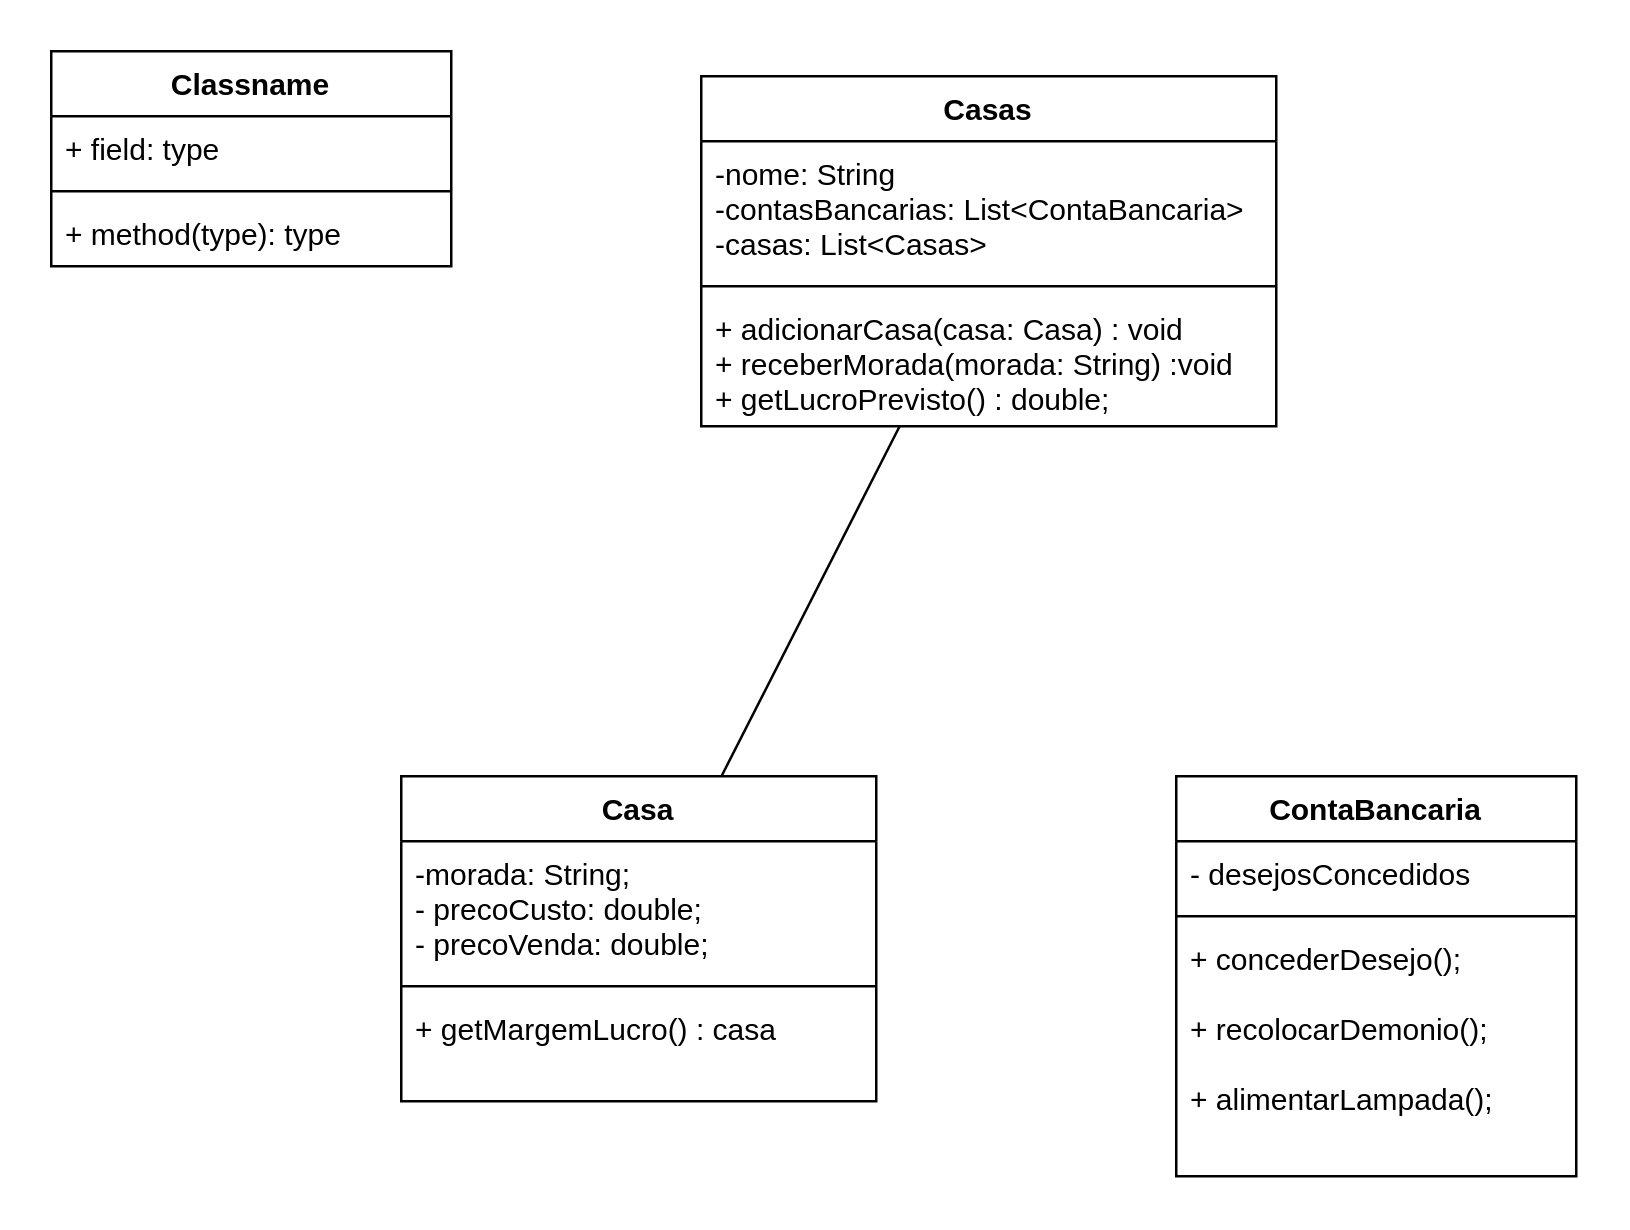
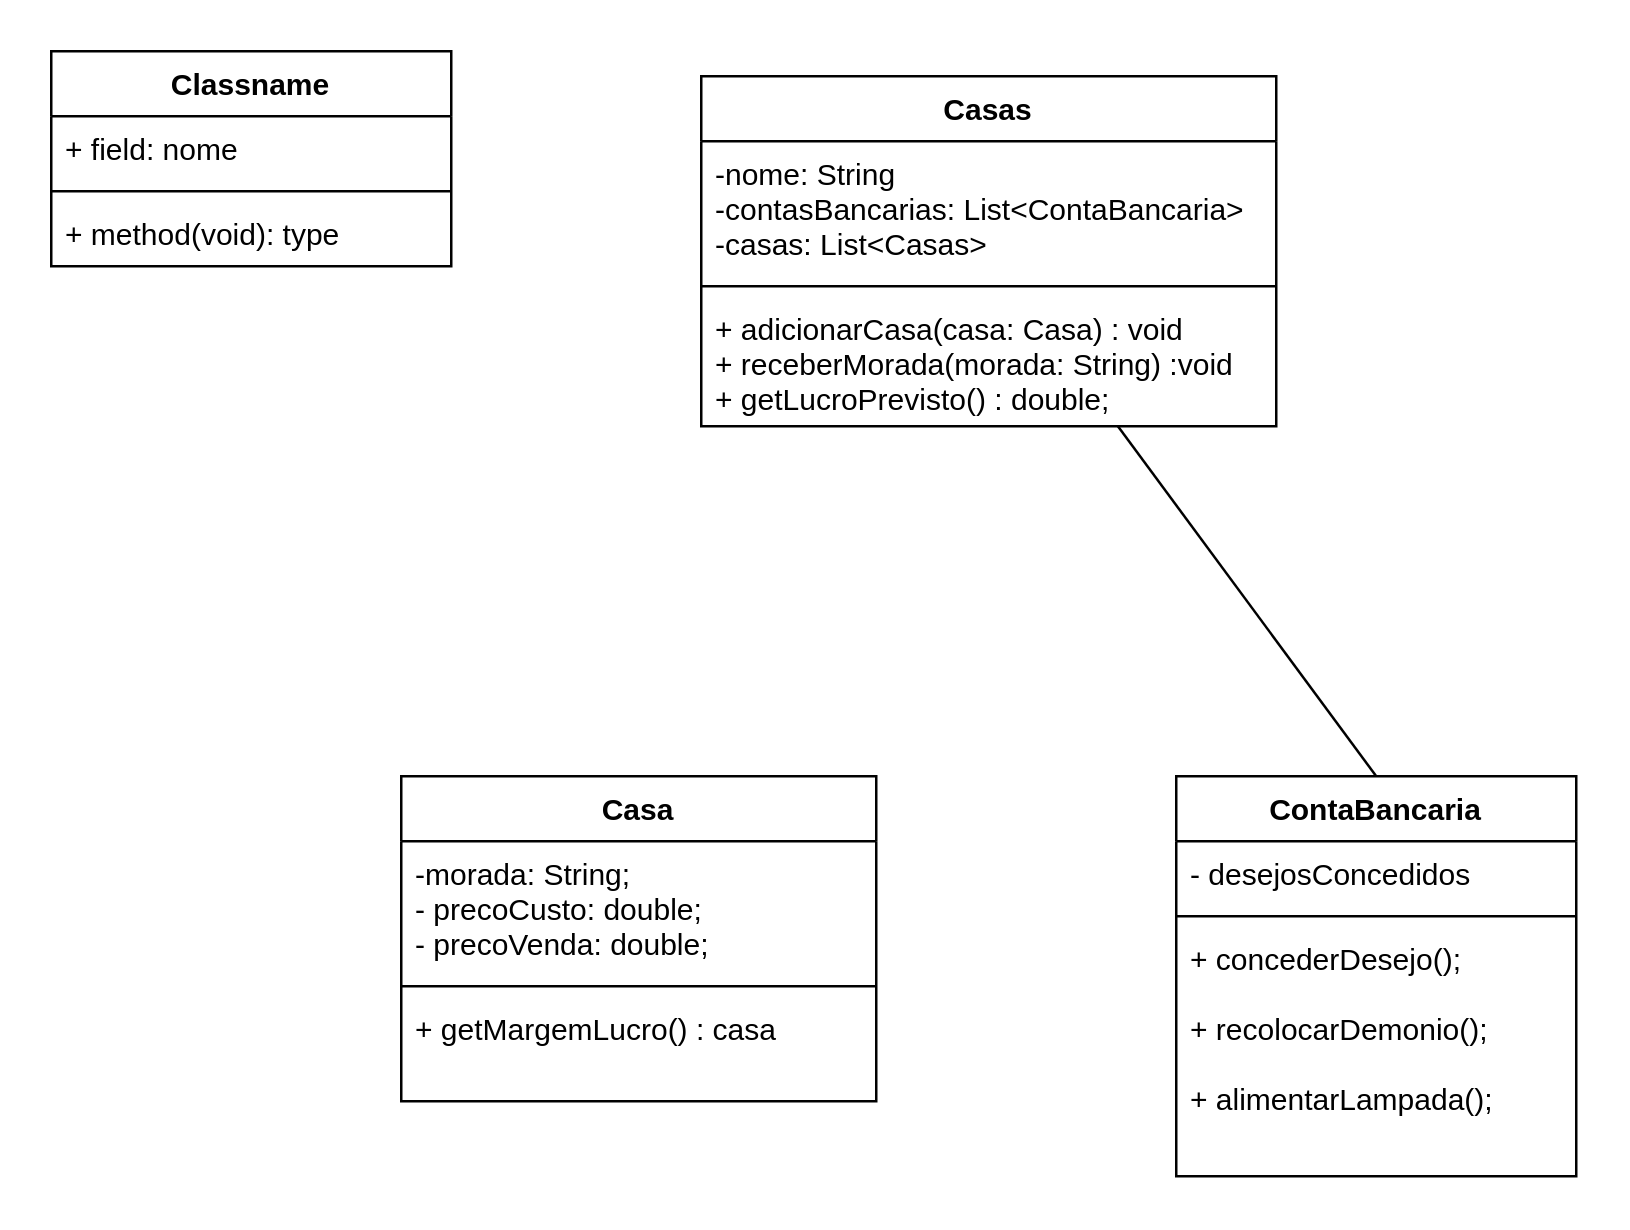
(155, 150) -> (155, 150)
(221, 235) -> (217, 235)
(810, 603) -> none
none -> (1249, 603)
